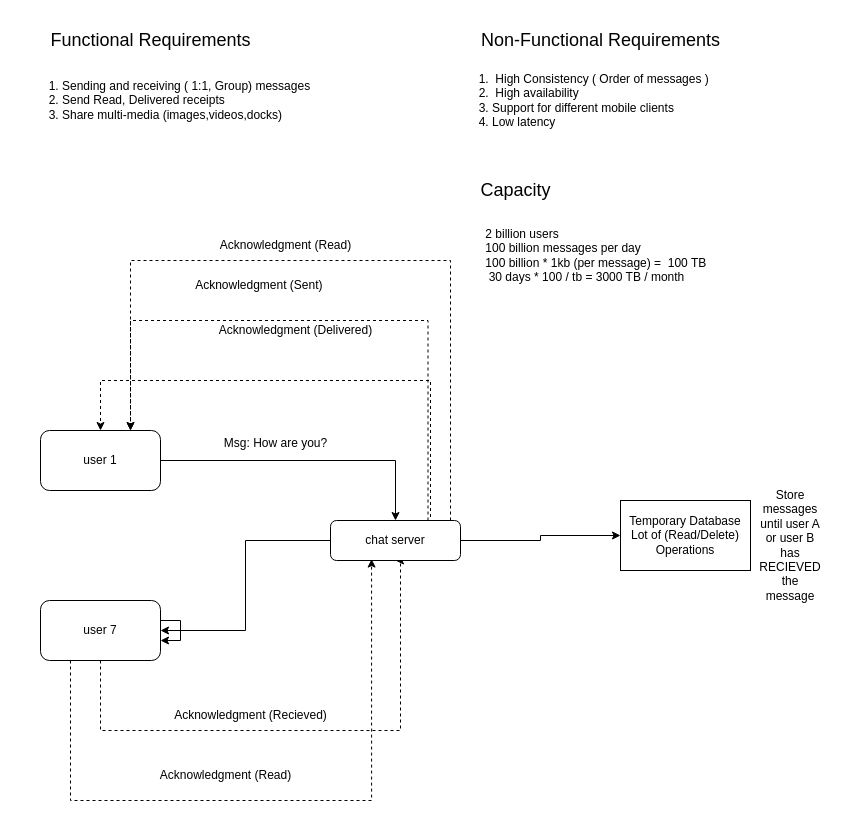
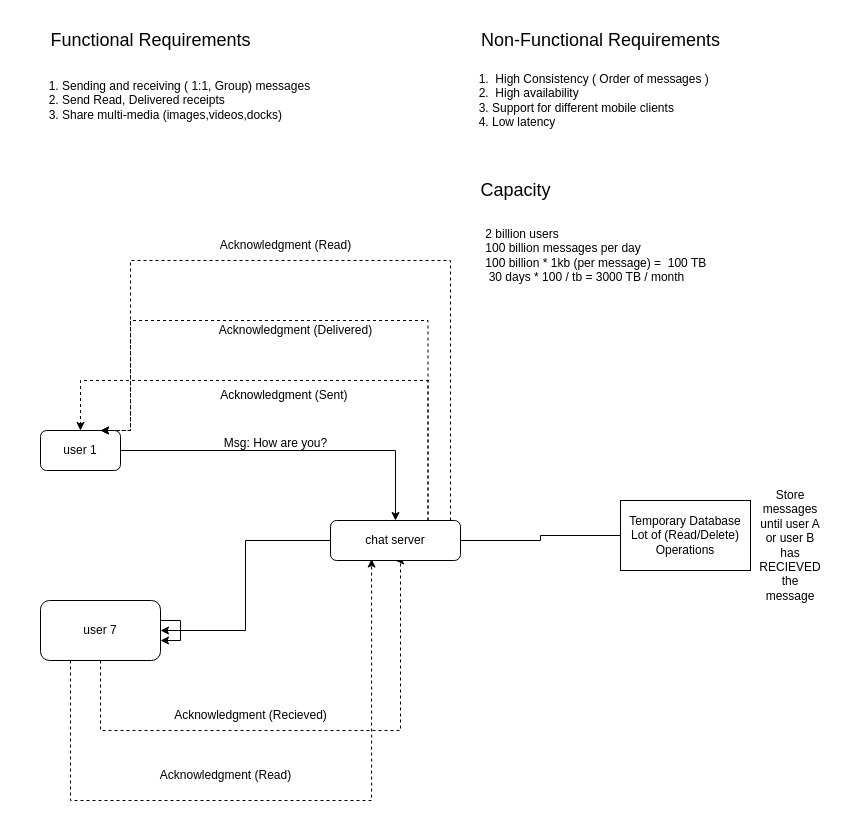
(261, 286) -> (286, 396)
(101, 461) -> (81, 451)
(612, 536) -> (614, 536)
